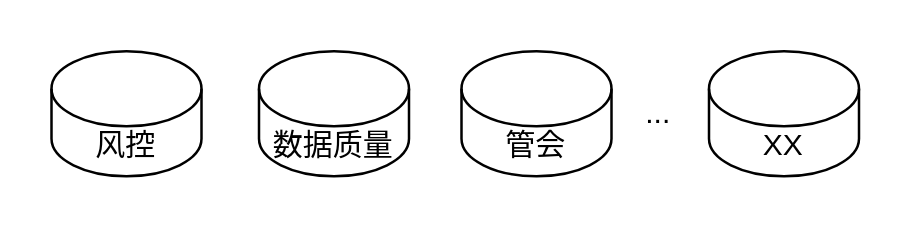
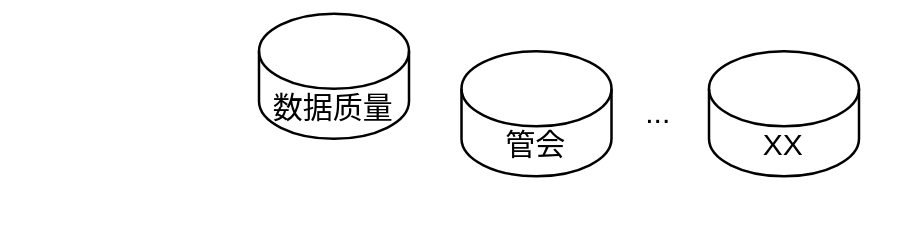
(126, 114) -> none
(334, 114) -> (334, 76)
